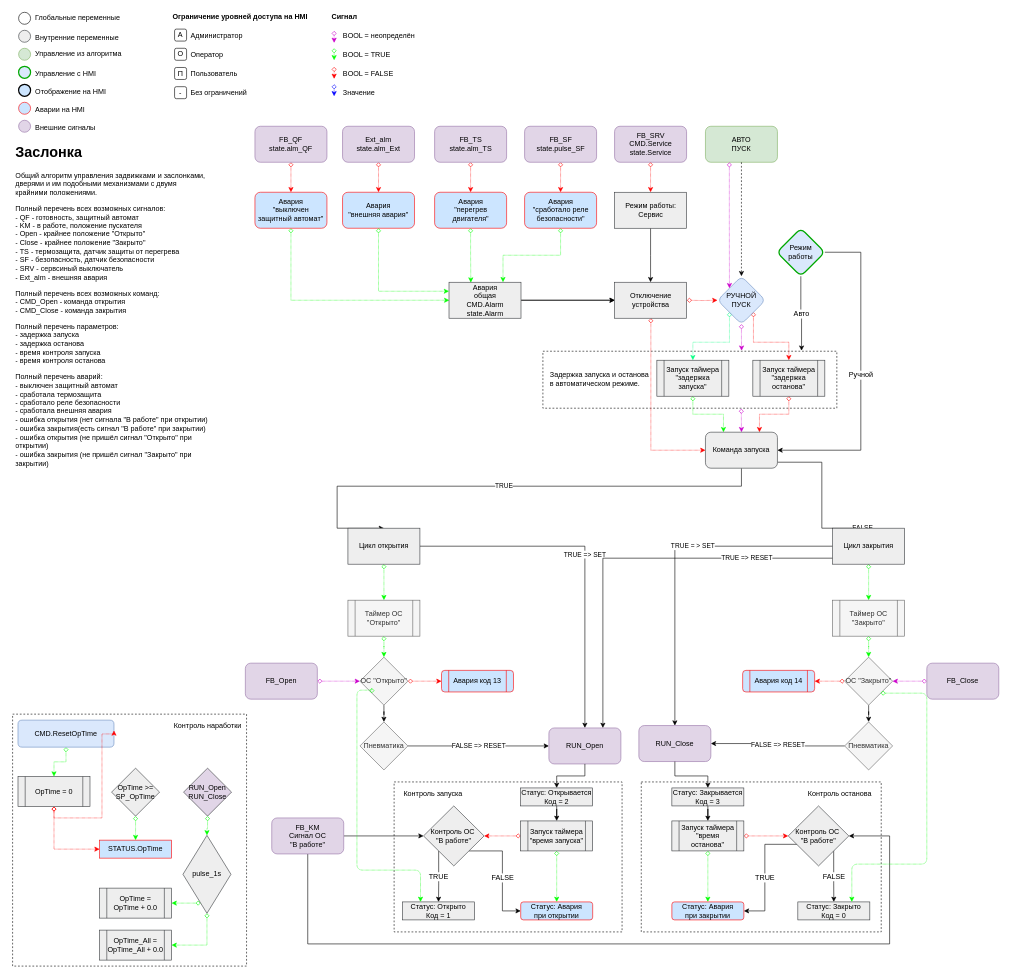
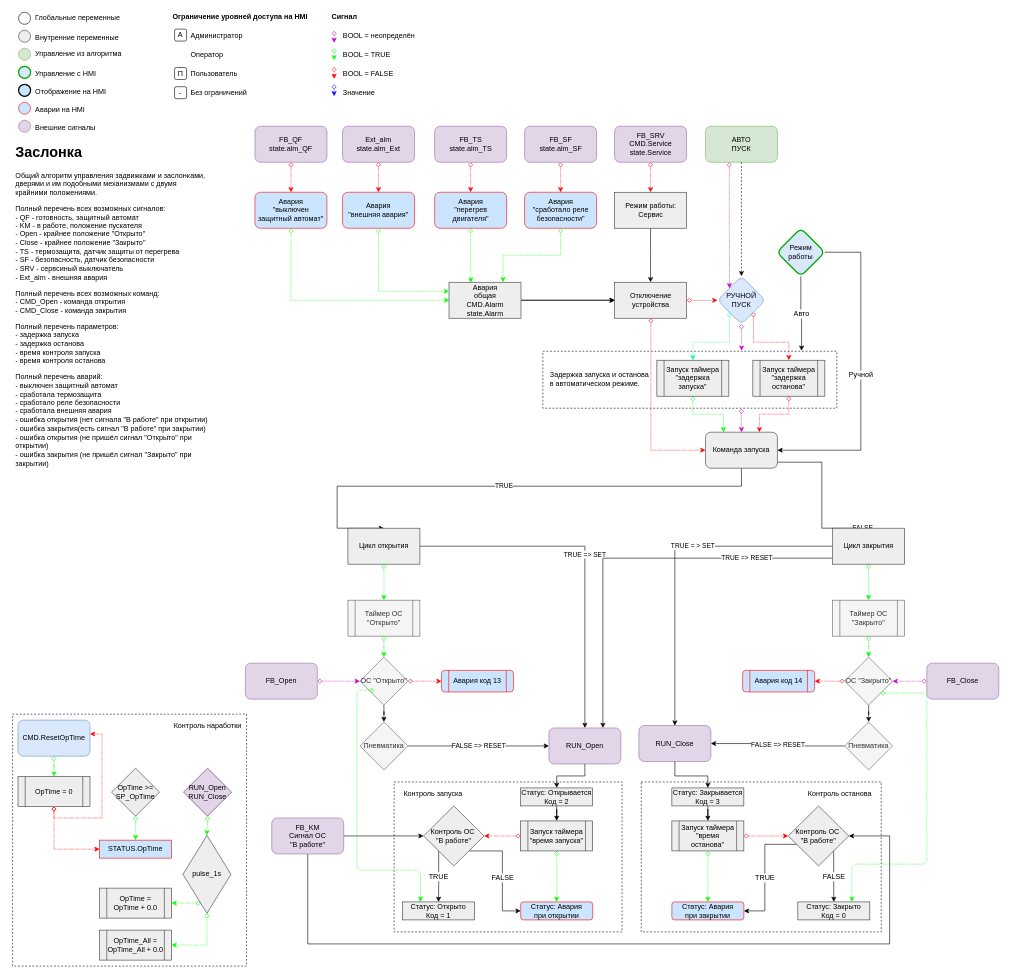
(180, 54) -> none
(561, 144) -> (561, 144)
(66, 734) -> (54, 738)
